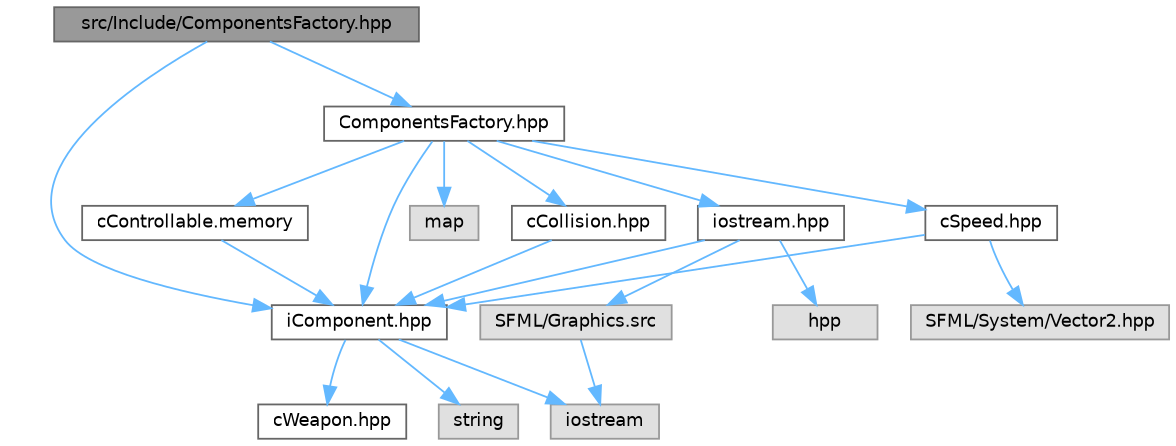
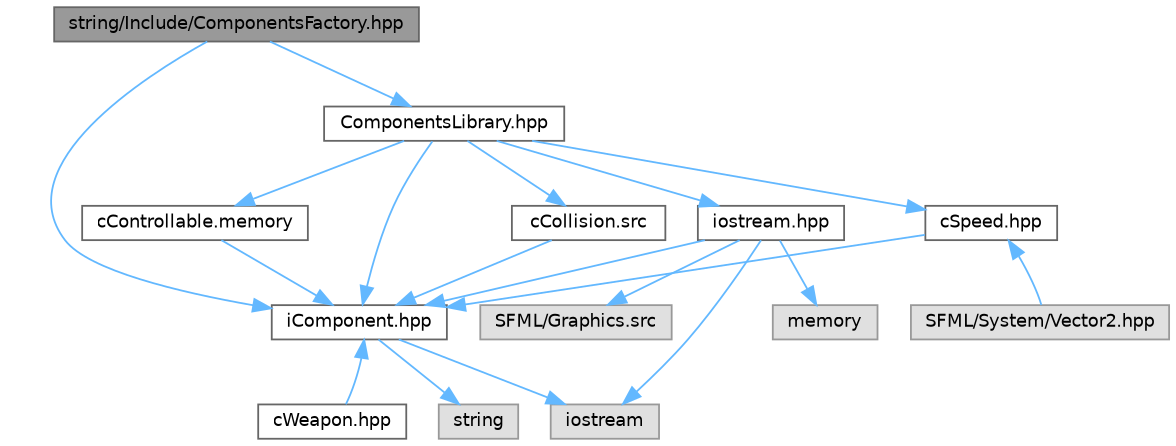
(237, 24) -> (237, 24)
(444, 124) -> (444, 124)
(444, 223) -> none
(589, 223) -> (589, 223)
(1000, 266) -> (1031, 280)
(825, 322) -> (825, 322)
(336, 363) -> (355, 382)
(588, 363) -> (704, 320)
